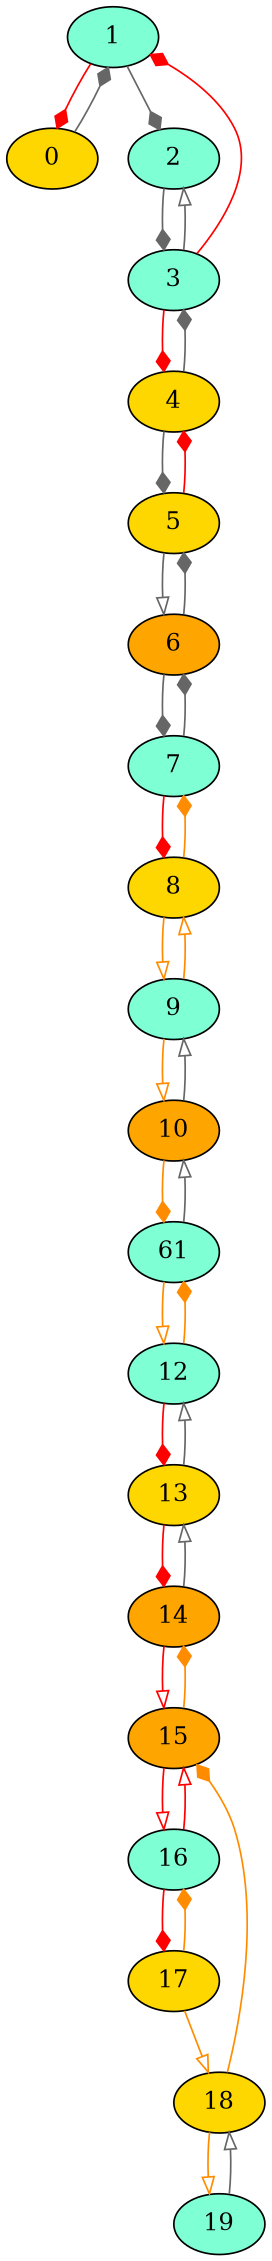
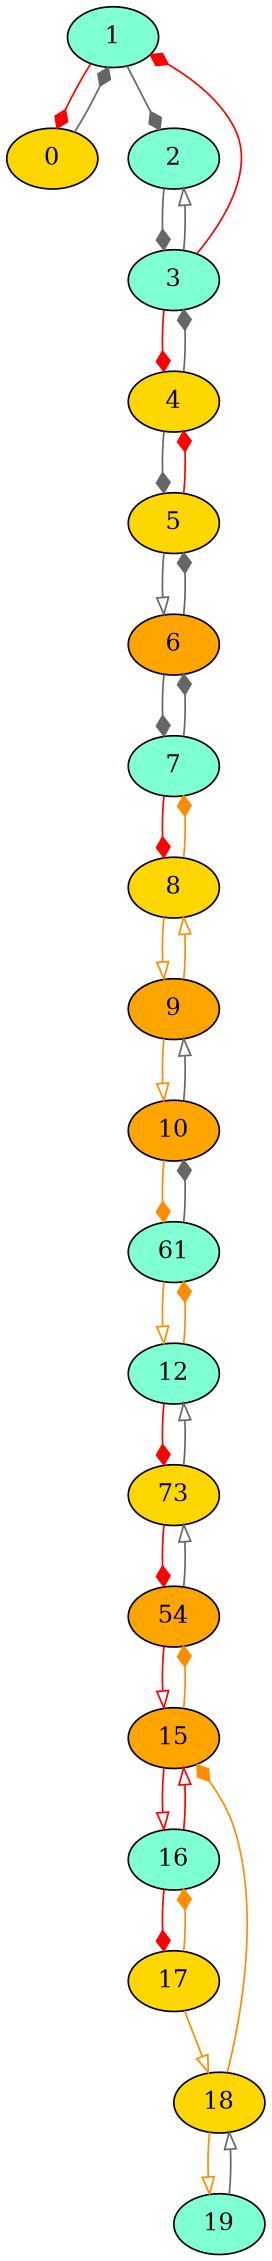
(174, 1009) -> (174, 1009)
(185, 1200) -> (185, 1201)
(174, 1495) -> (174, 1495)
(174, 1617) -> (174, 1617)
